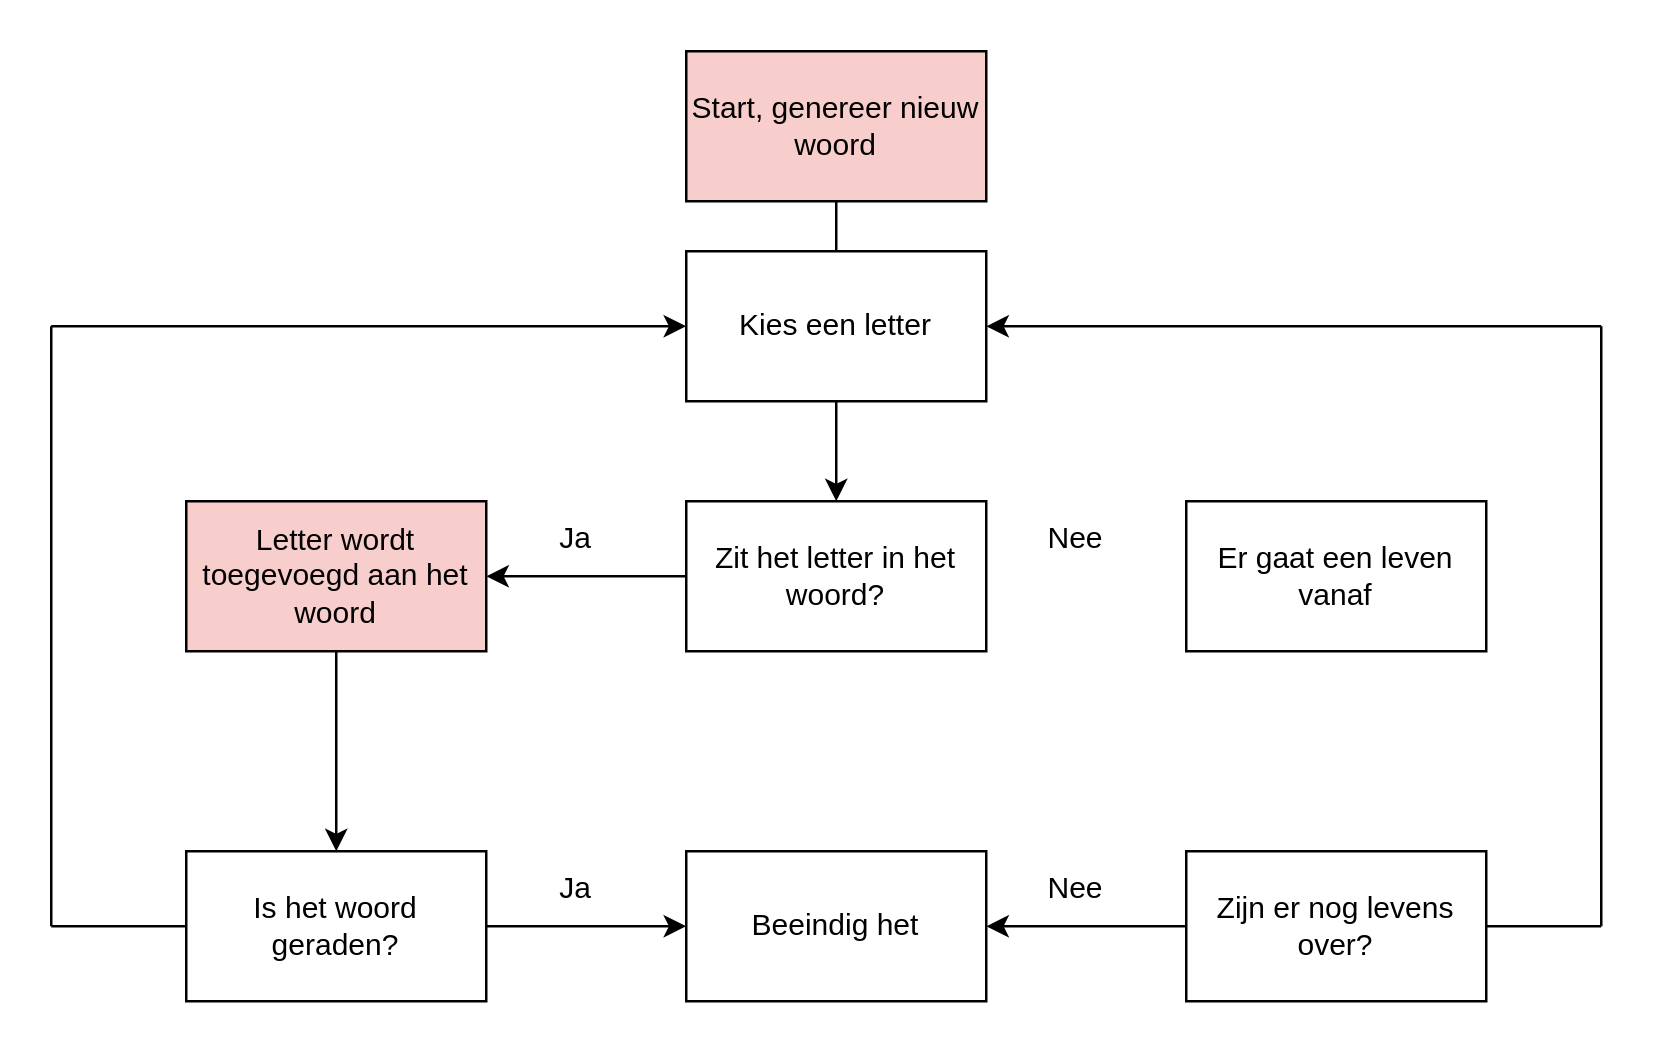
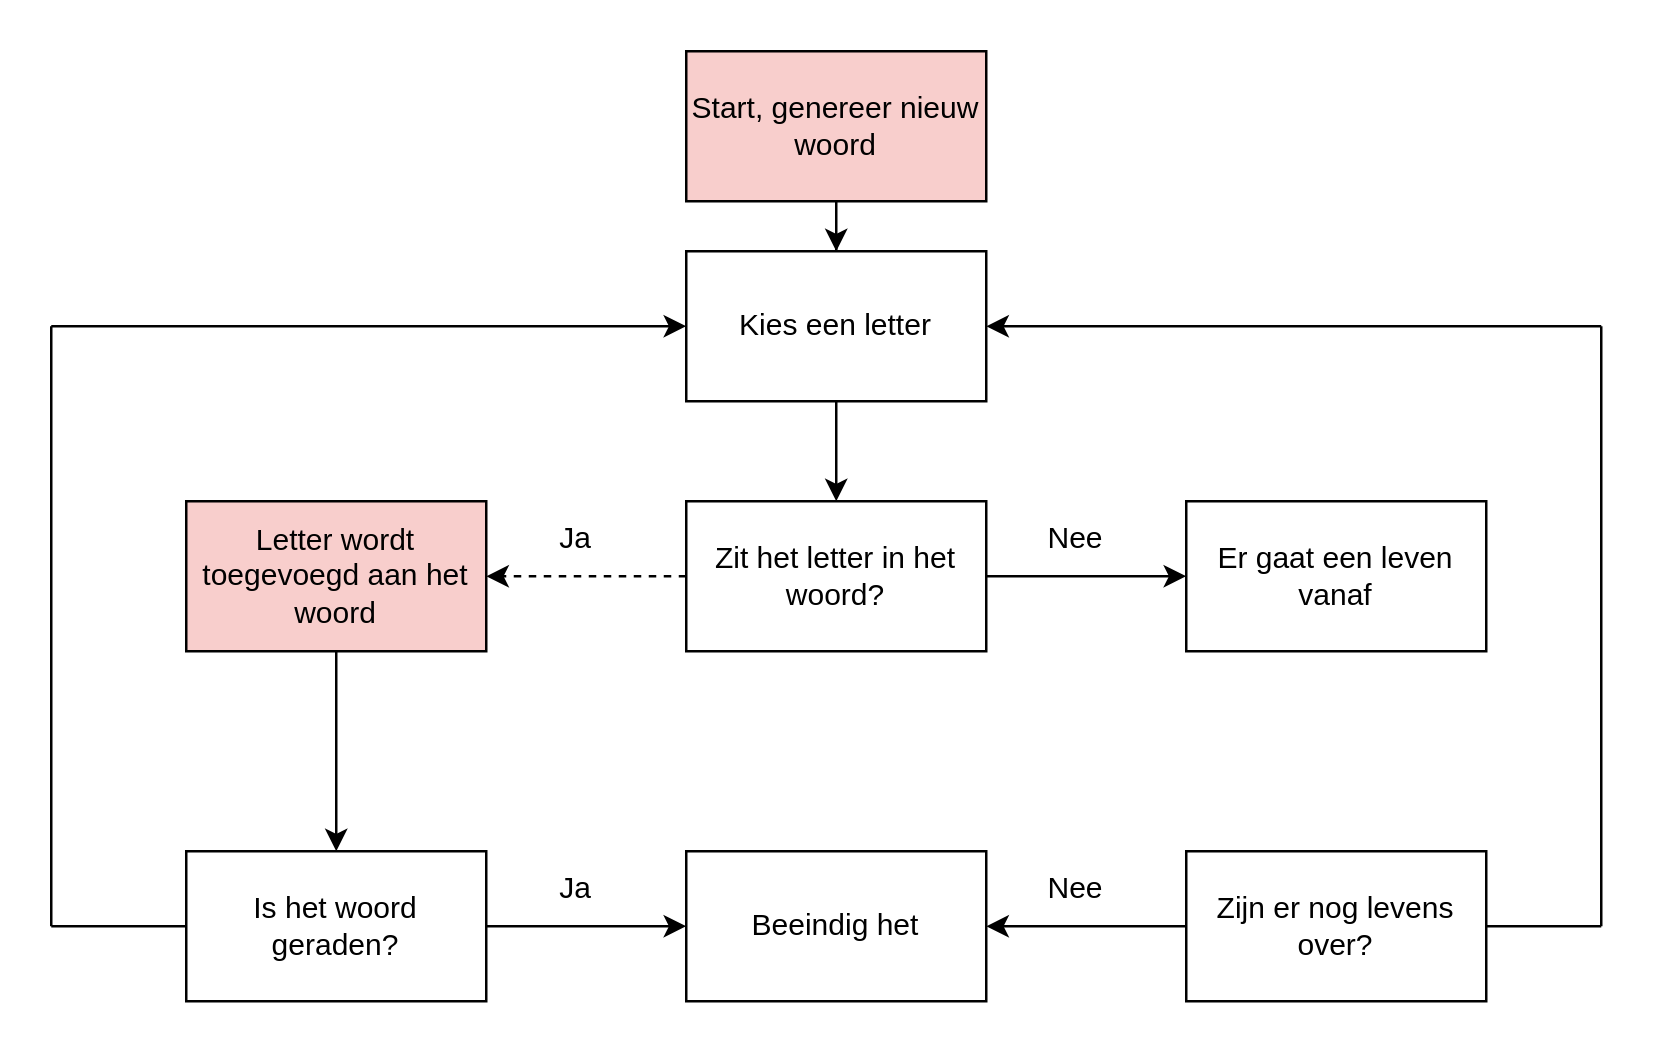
(836, 240) -> (836, 233)
(594, 576) -> (594, 576)
none -> (1078, 576)
